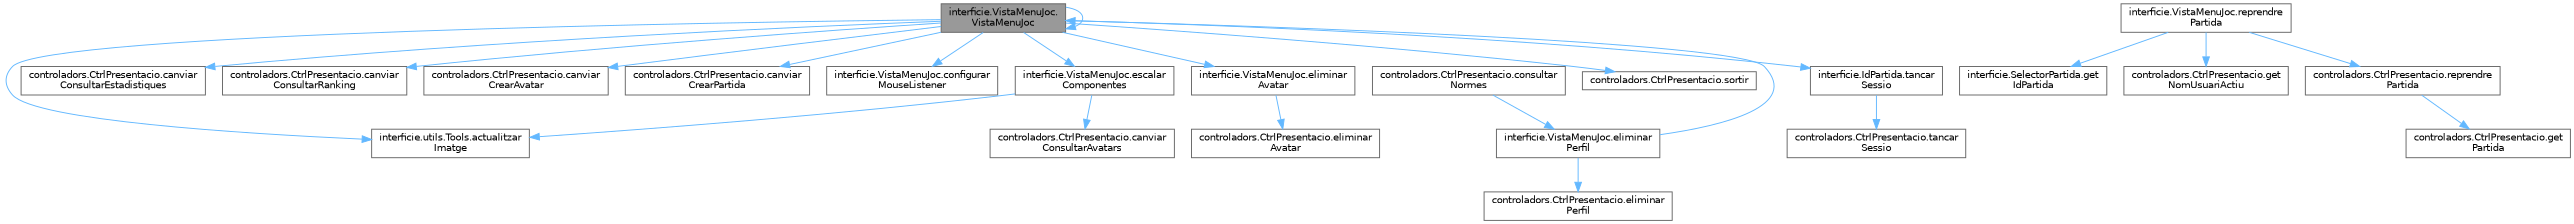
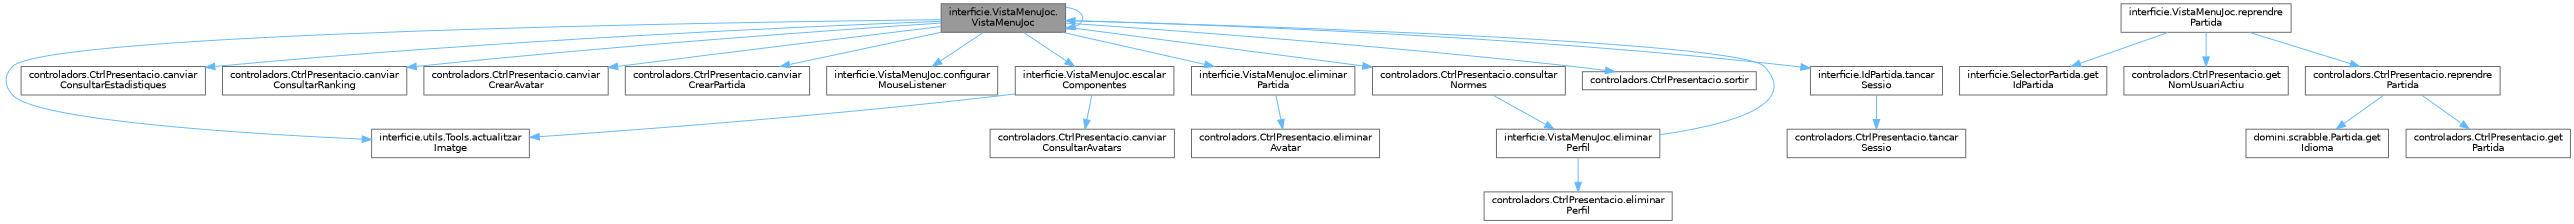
none -> (1214, 47)
(1273, 81) -> (1273, 81)
none -> (2317, 143)
